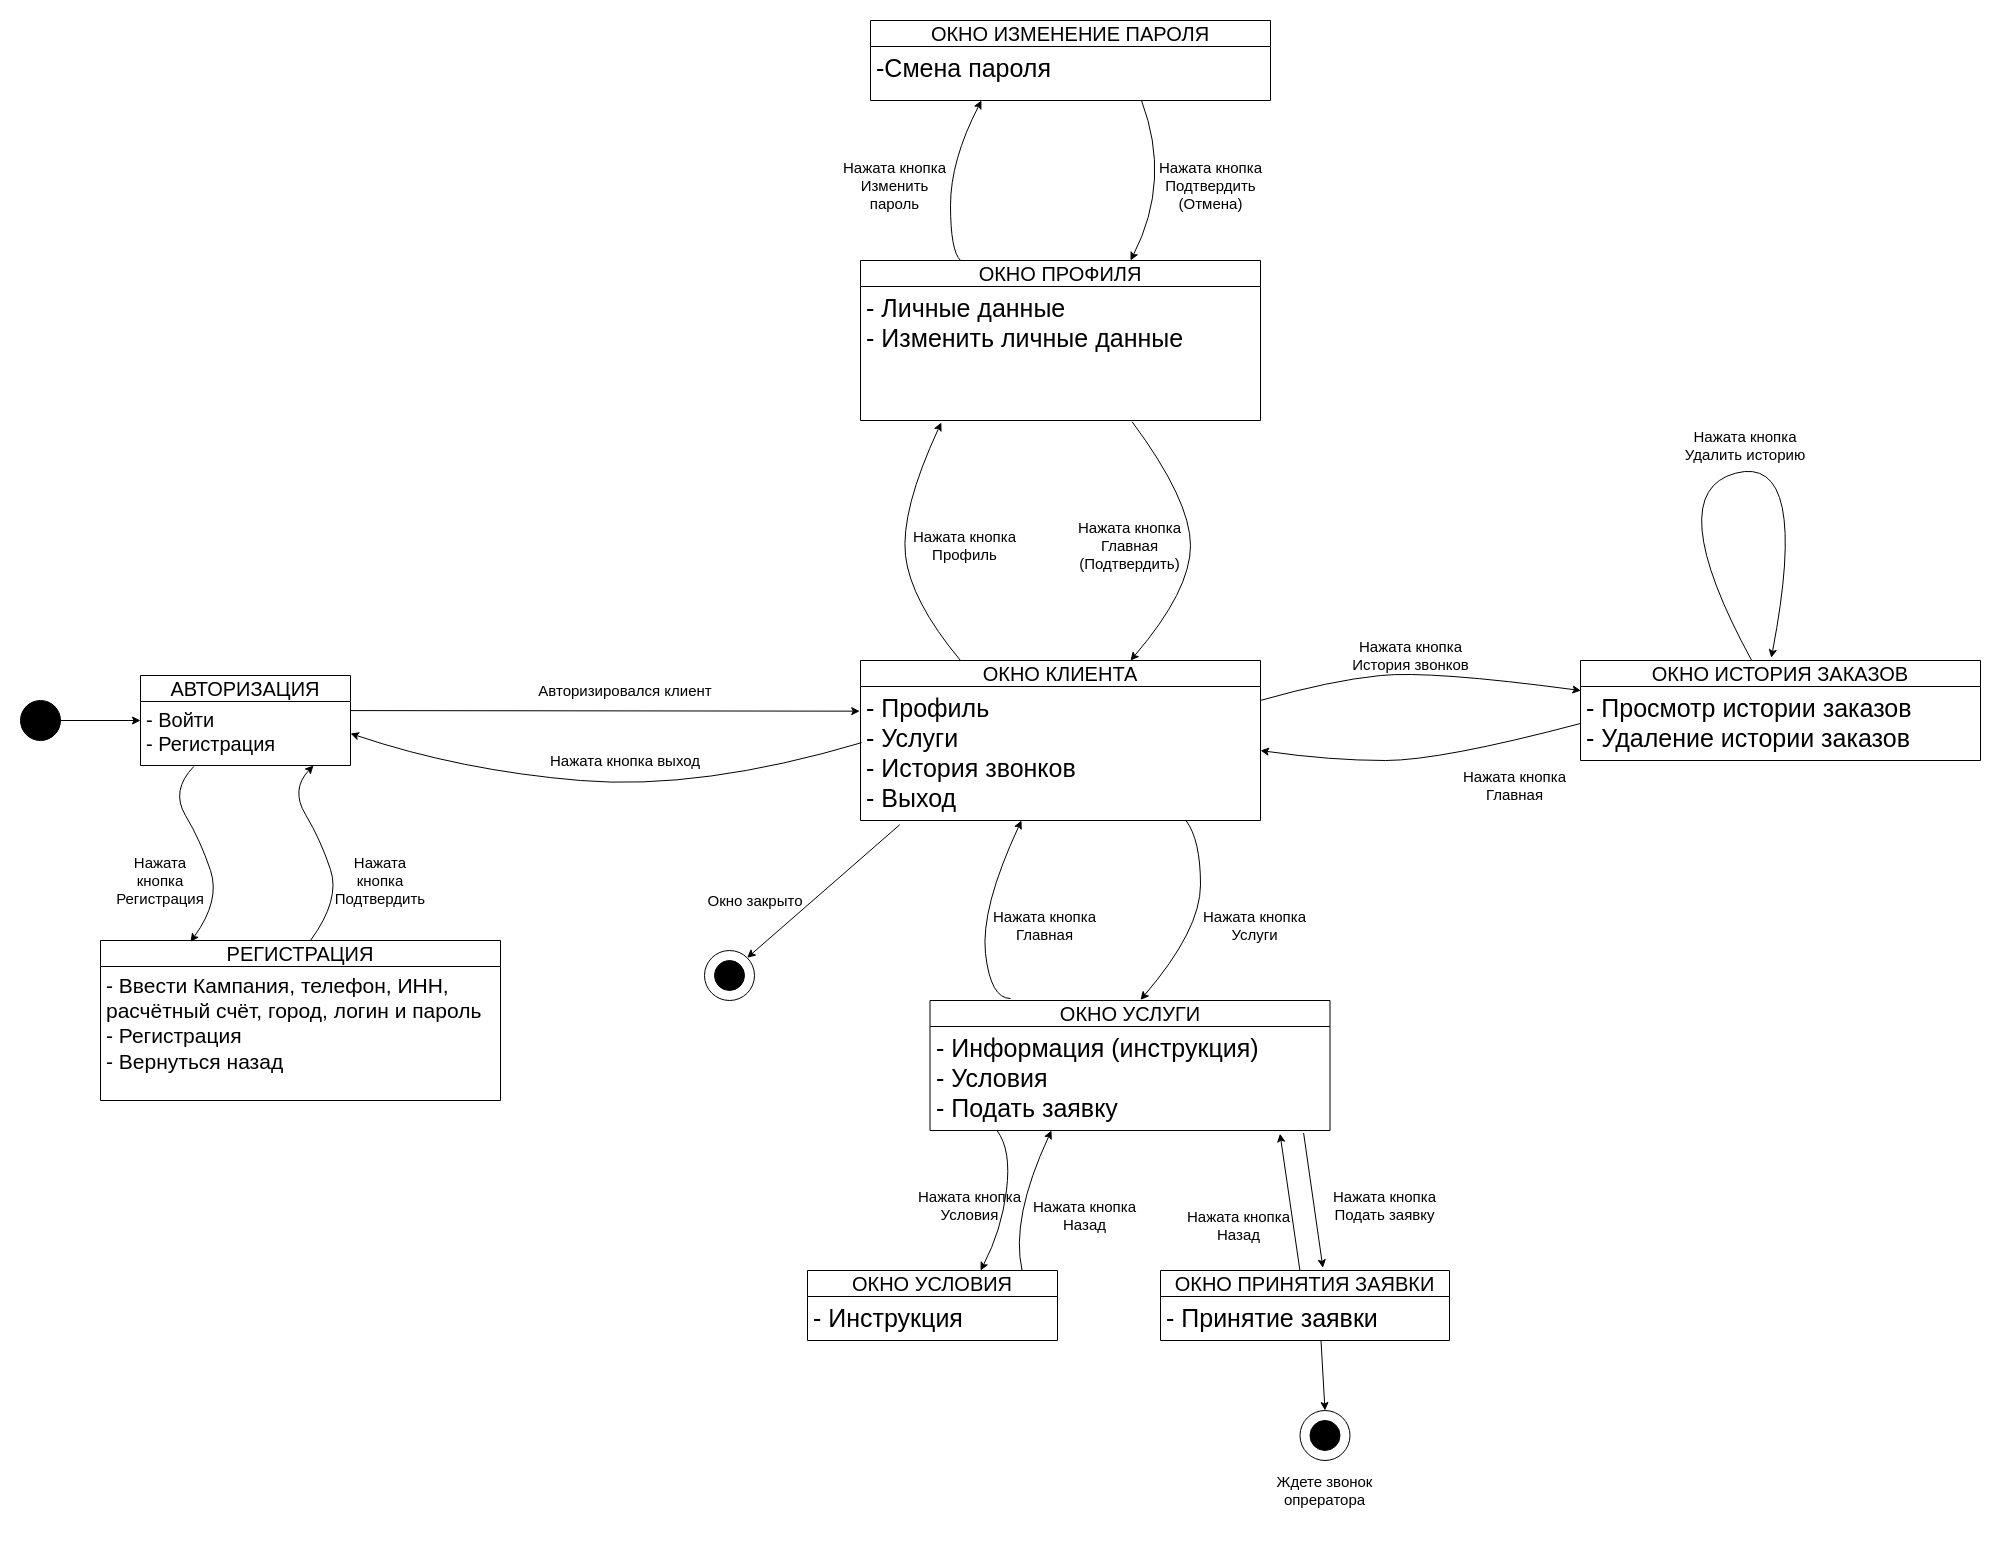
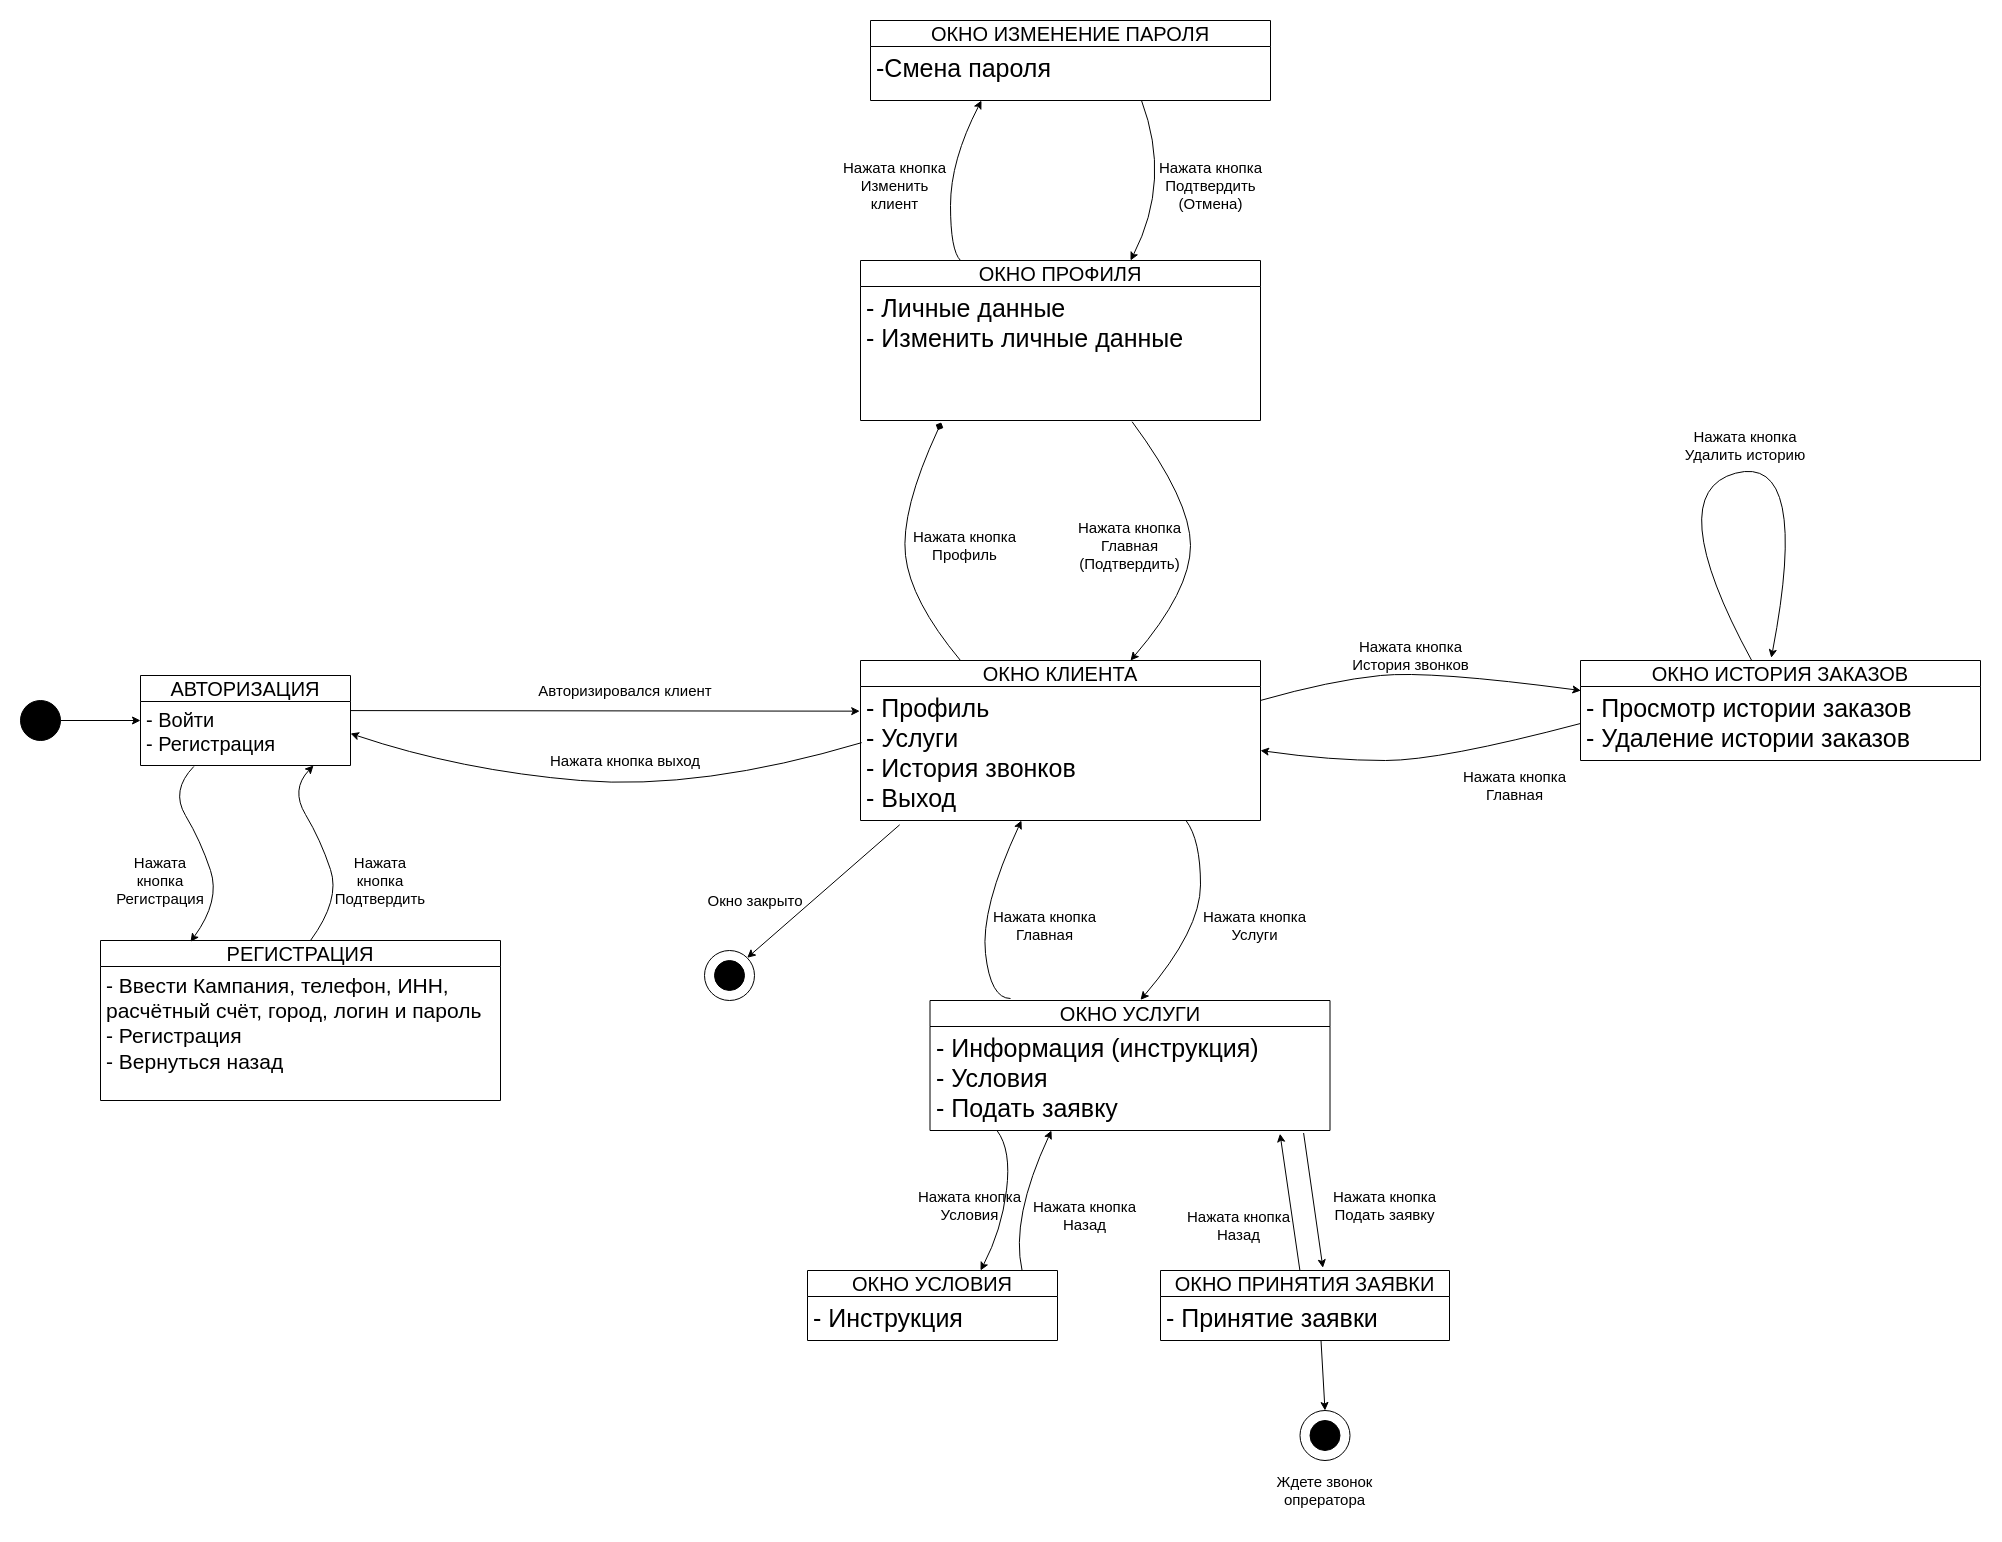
(895, 186) -> (895, 186)
(938, 429) -> (938, 430)
